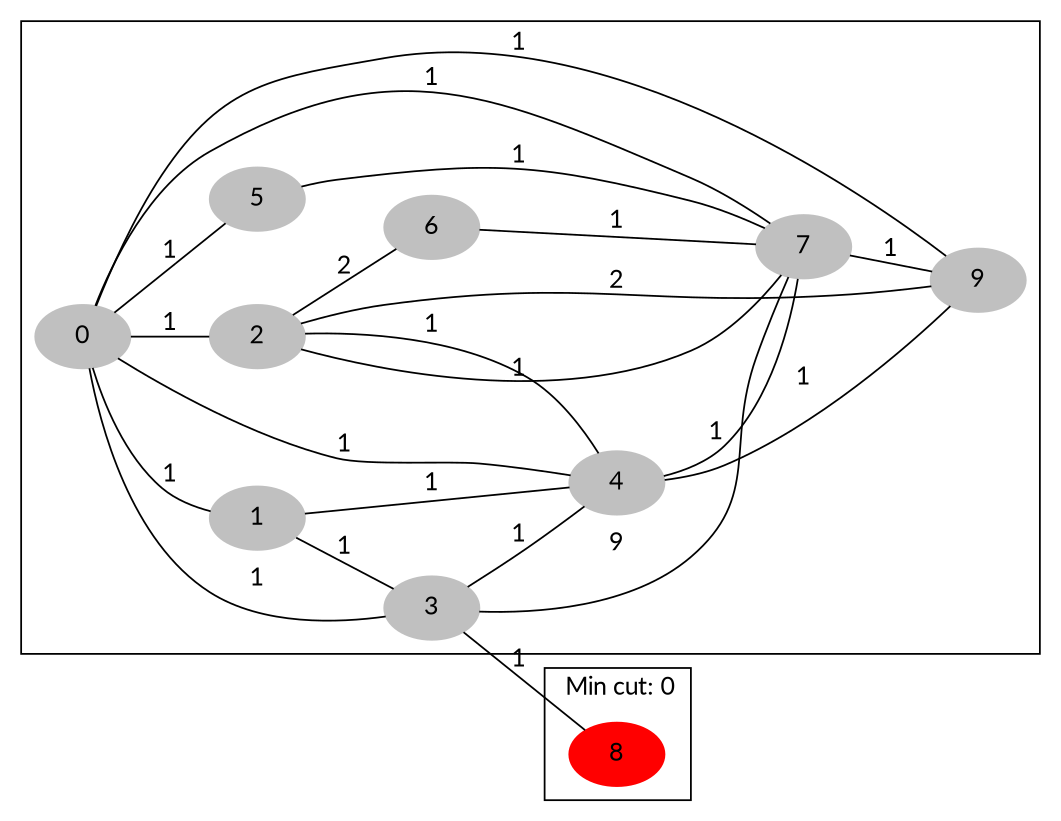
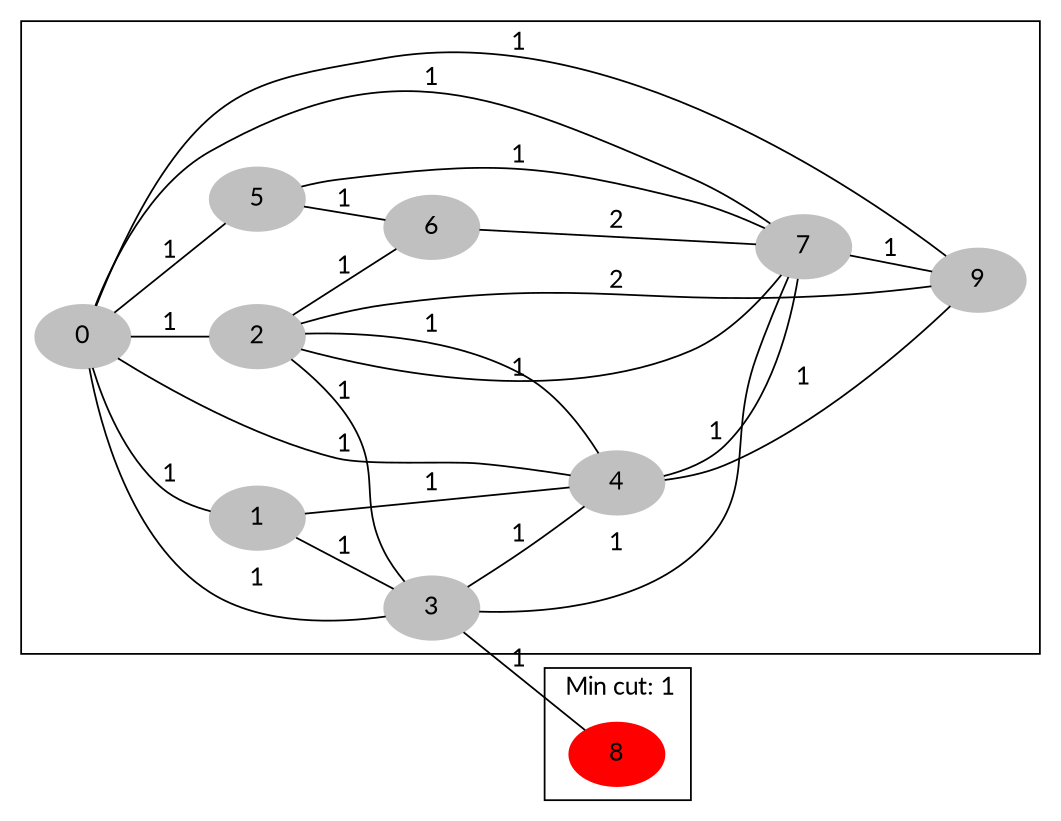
none -> (345, 213)
(617, 221) -> (617, 221)
(345, 267) -> (345, 267)
none -> (363, 449)
(617, 544) -> (617, 544)
(618, 688) -> (618, 688)
